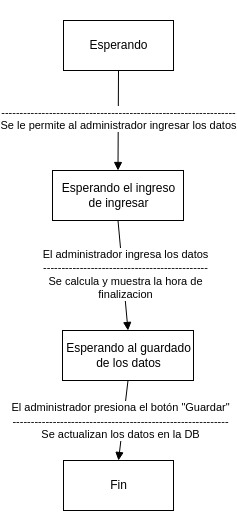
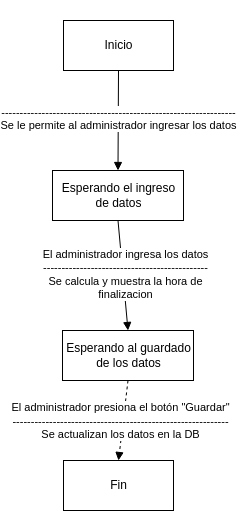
(119, 46) -> (119, 46)
(119, 196) -> (119, 196)
(127, 390) -> (127, 390)
